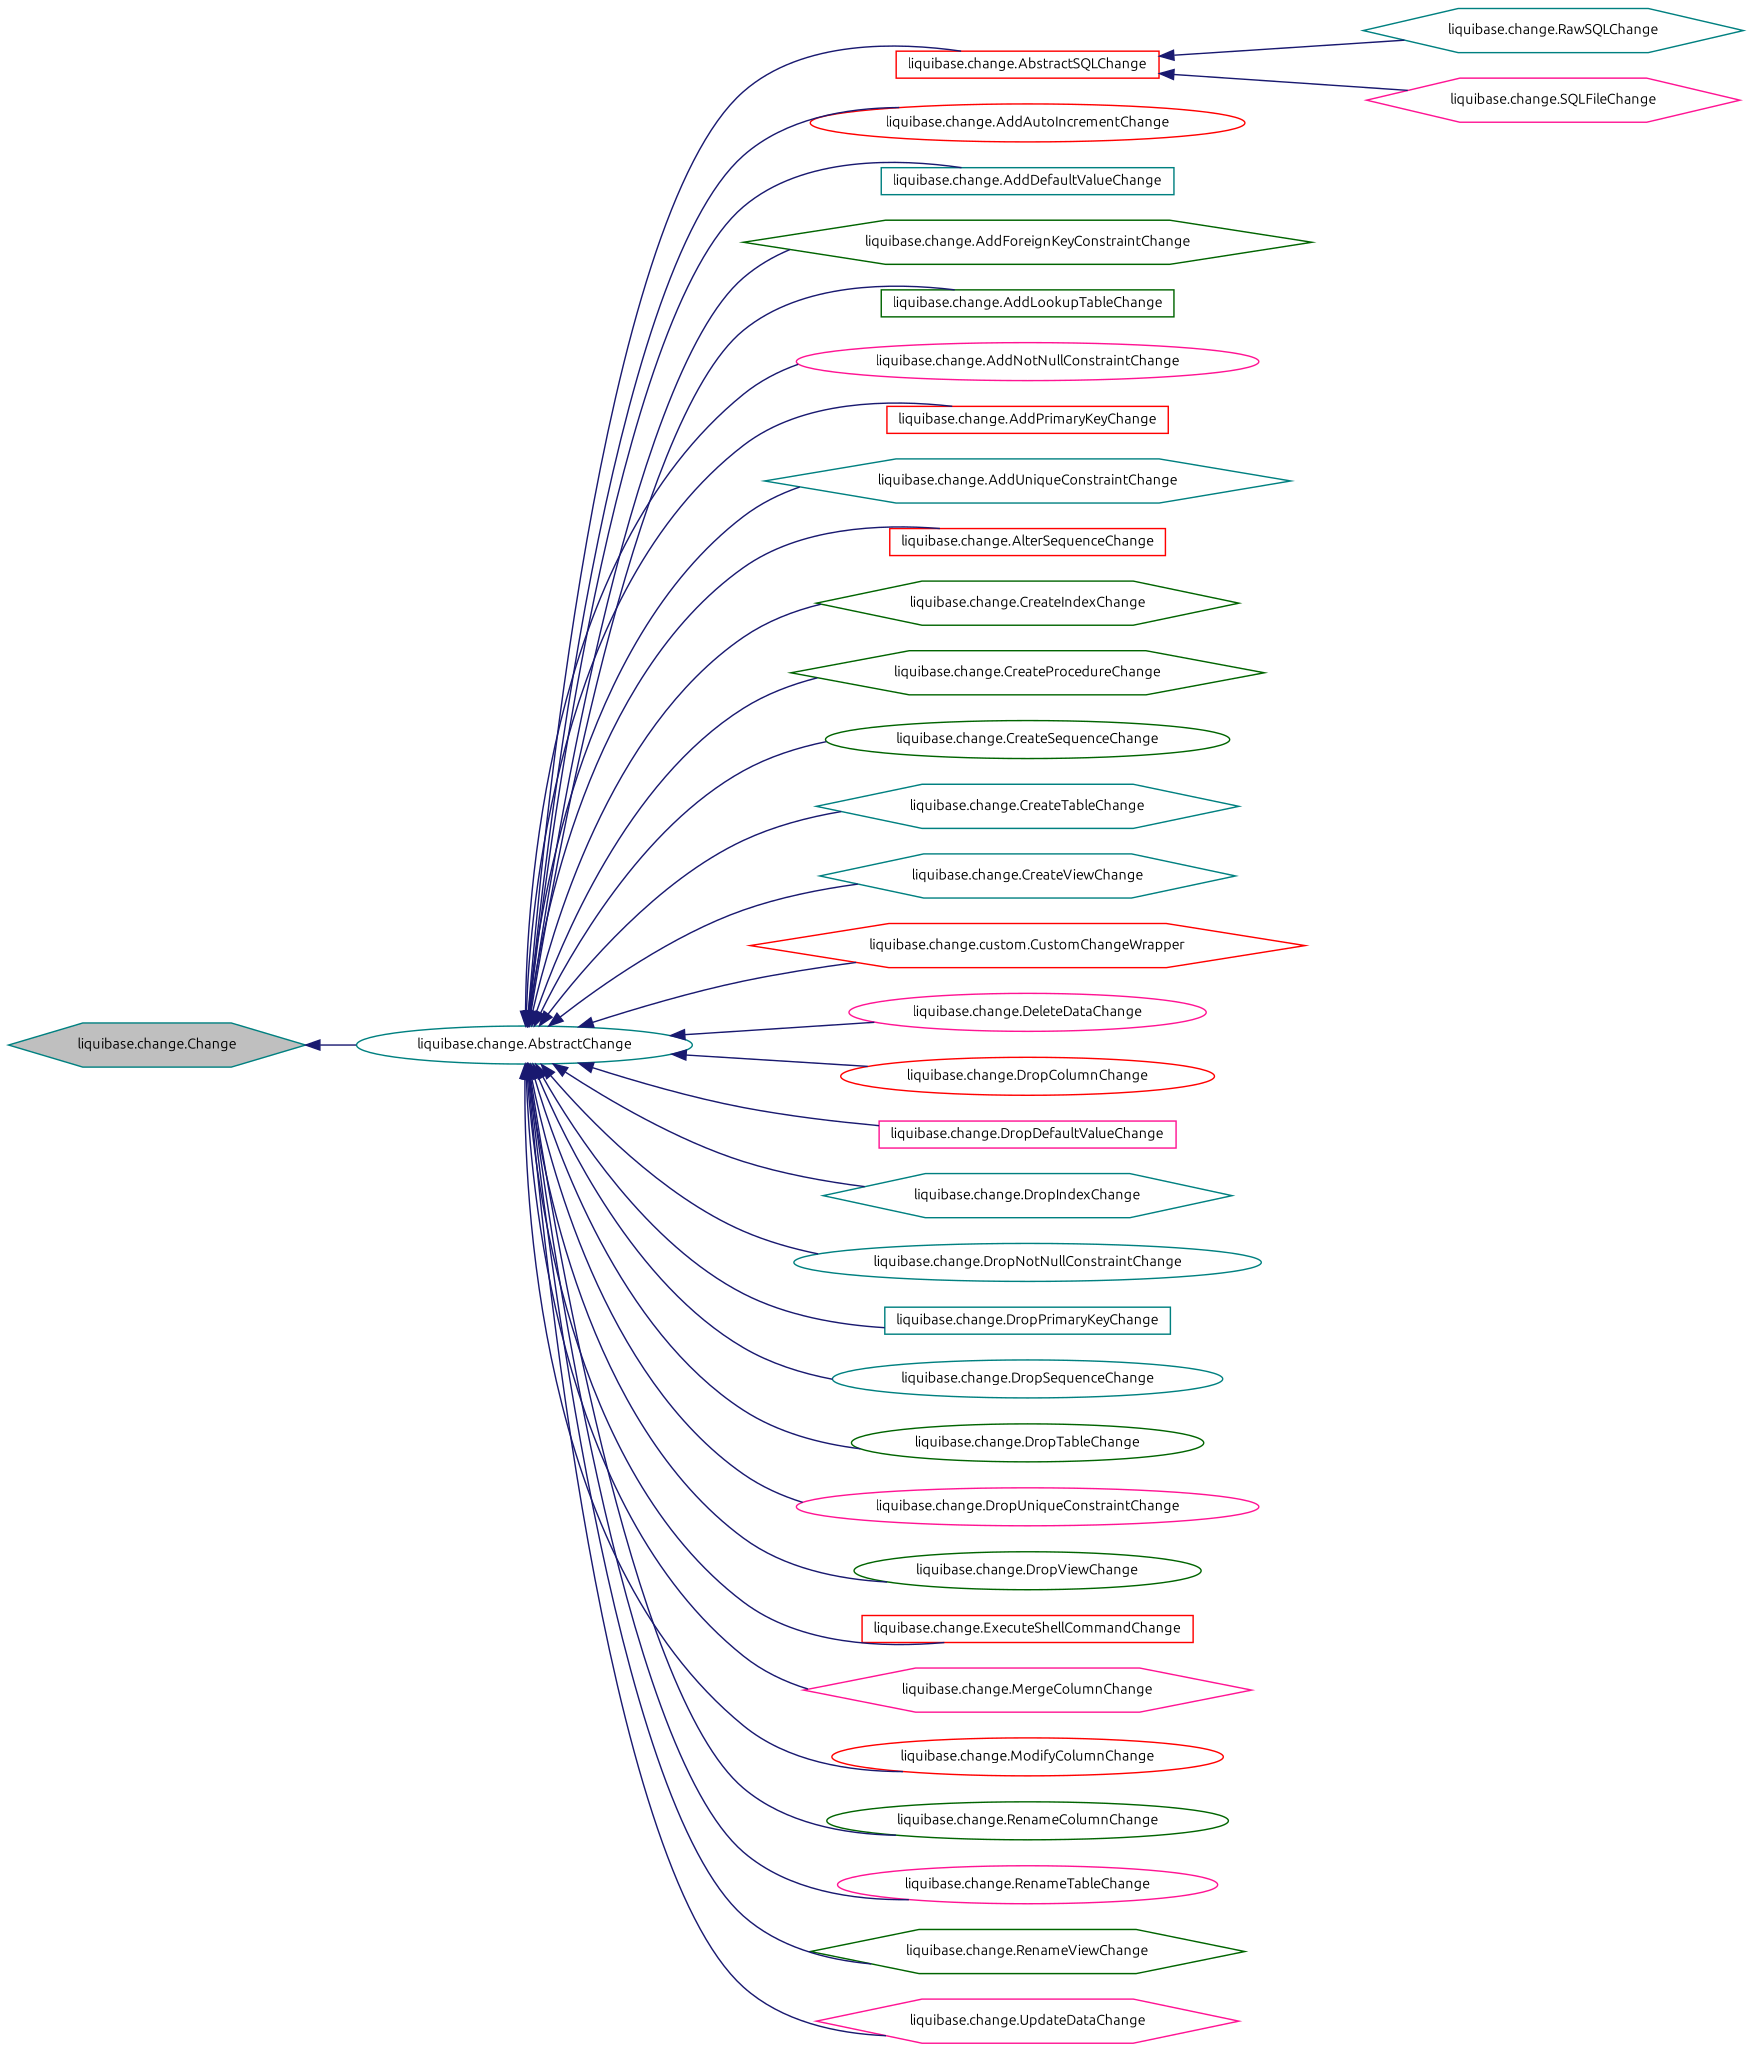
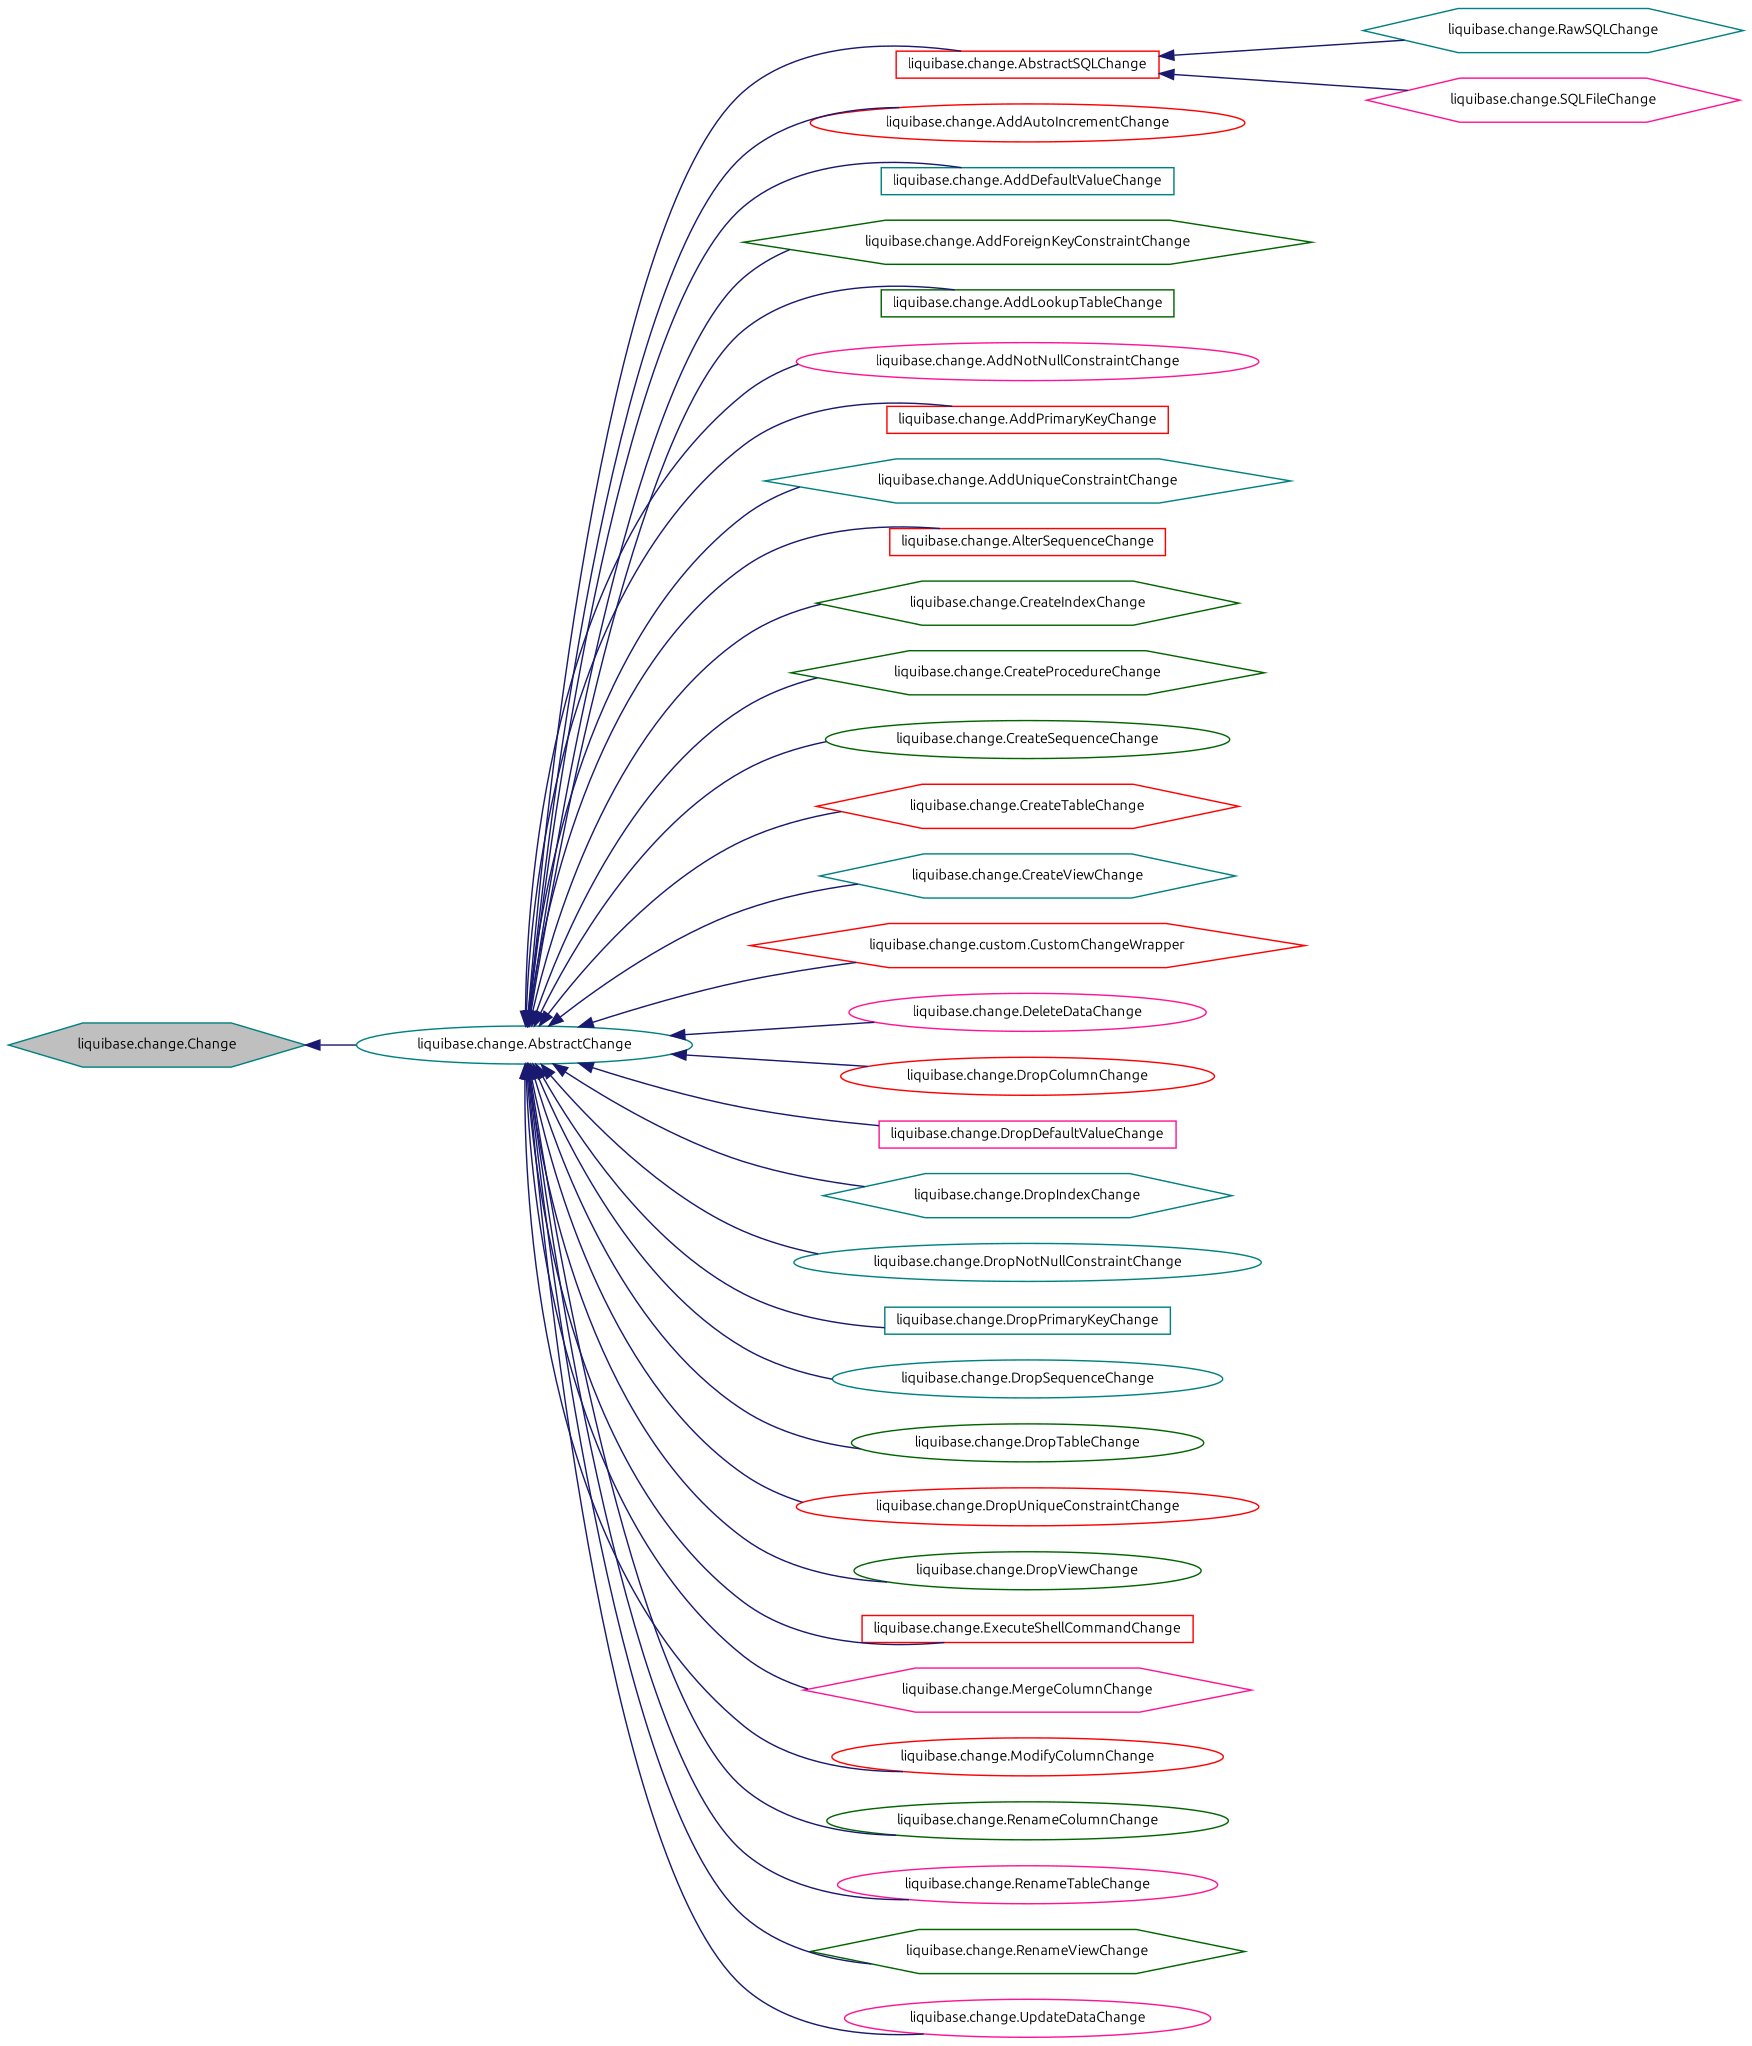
(1028, 806) -> (1028, 806)
(1028, 1507) -> (1028, 1507)
(1028, 2021) -> (1028, 2018)
